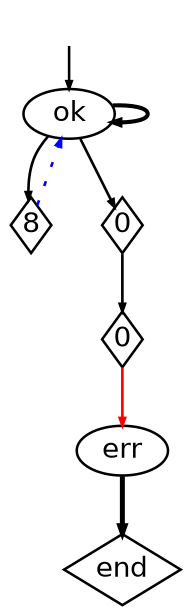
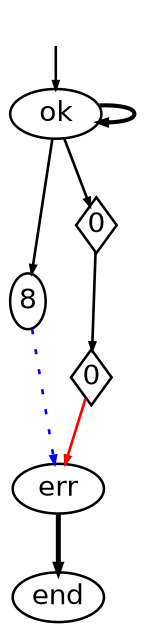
(48, 176) -> (43, 392)
(31, 225) -> (28, 301)
(122, 570) -> (58, 597)
